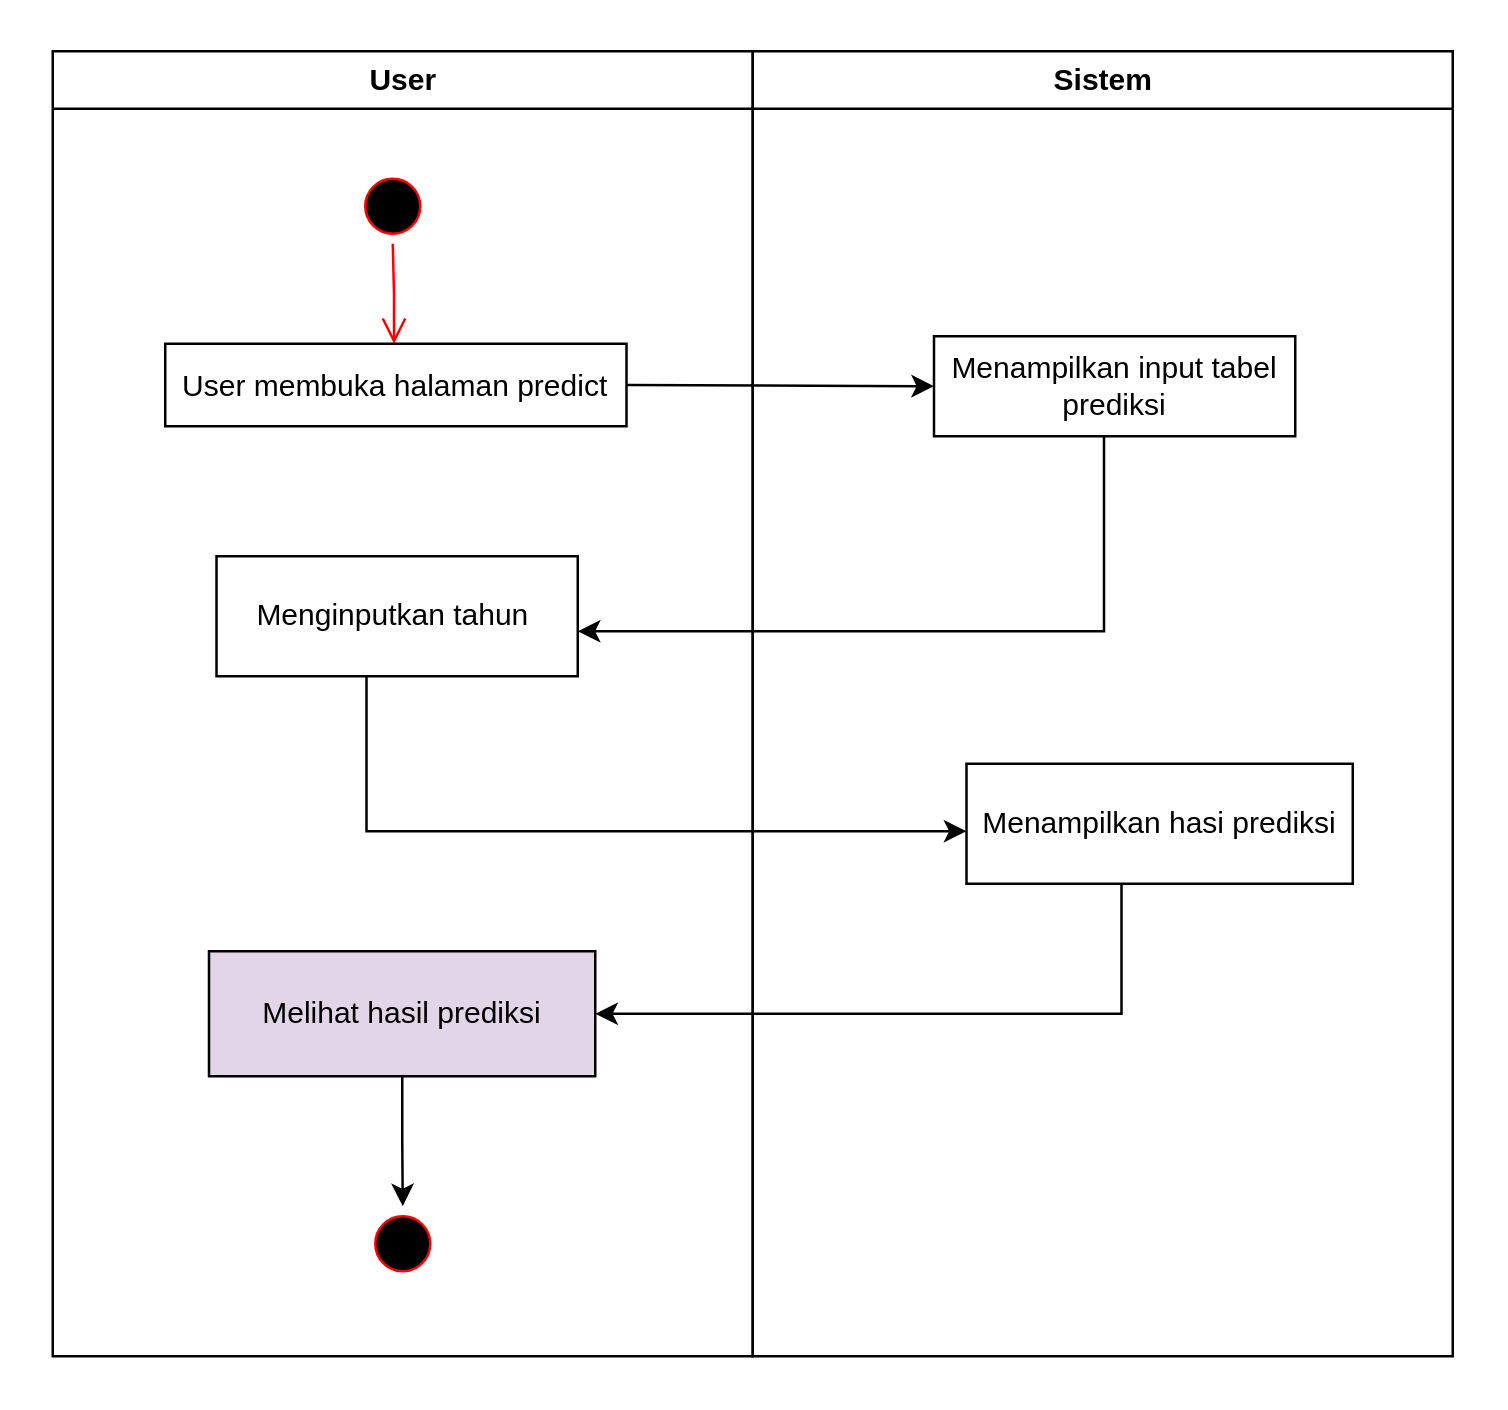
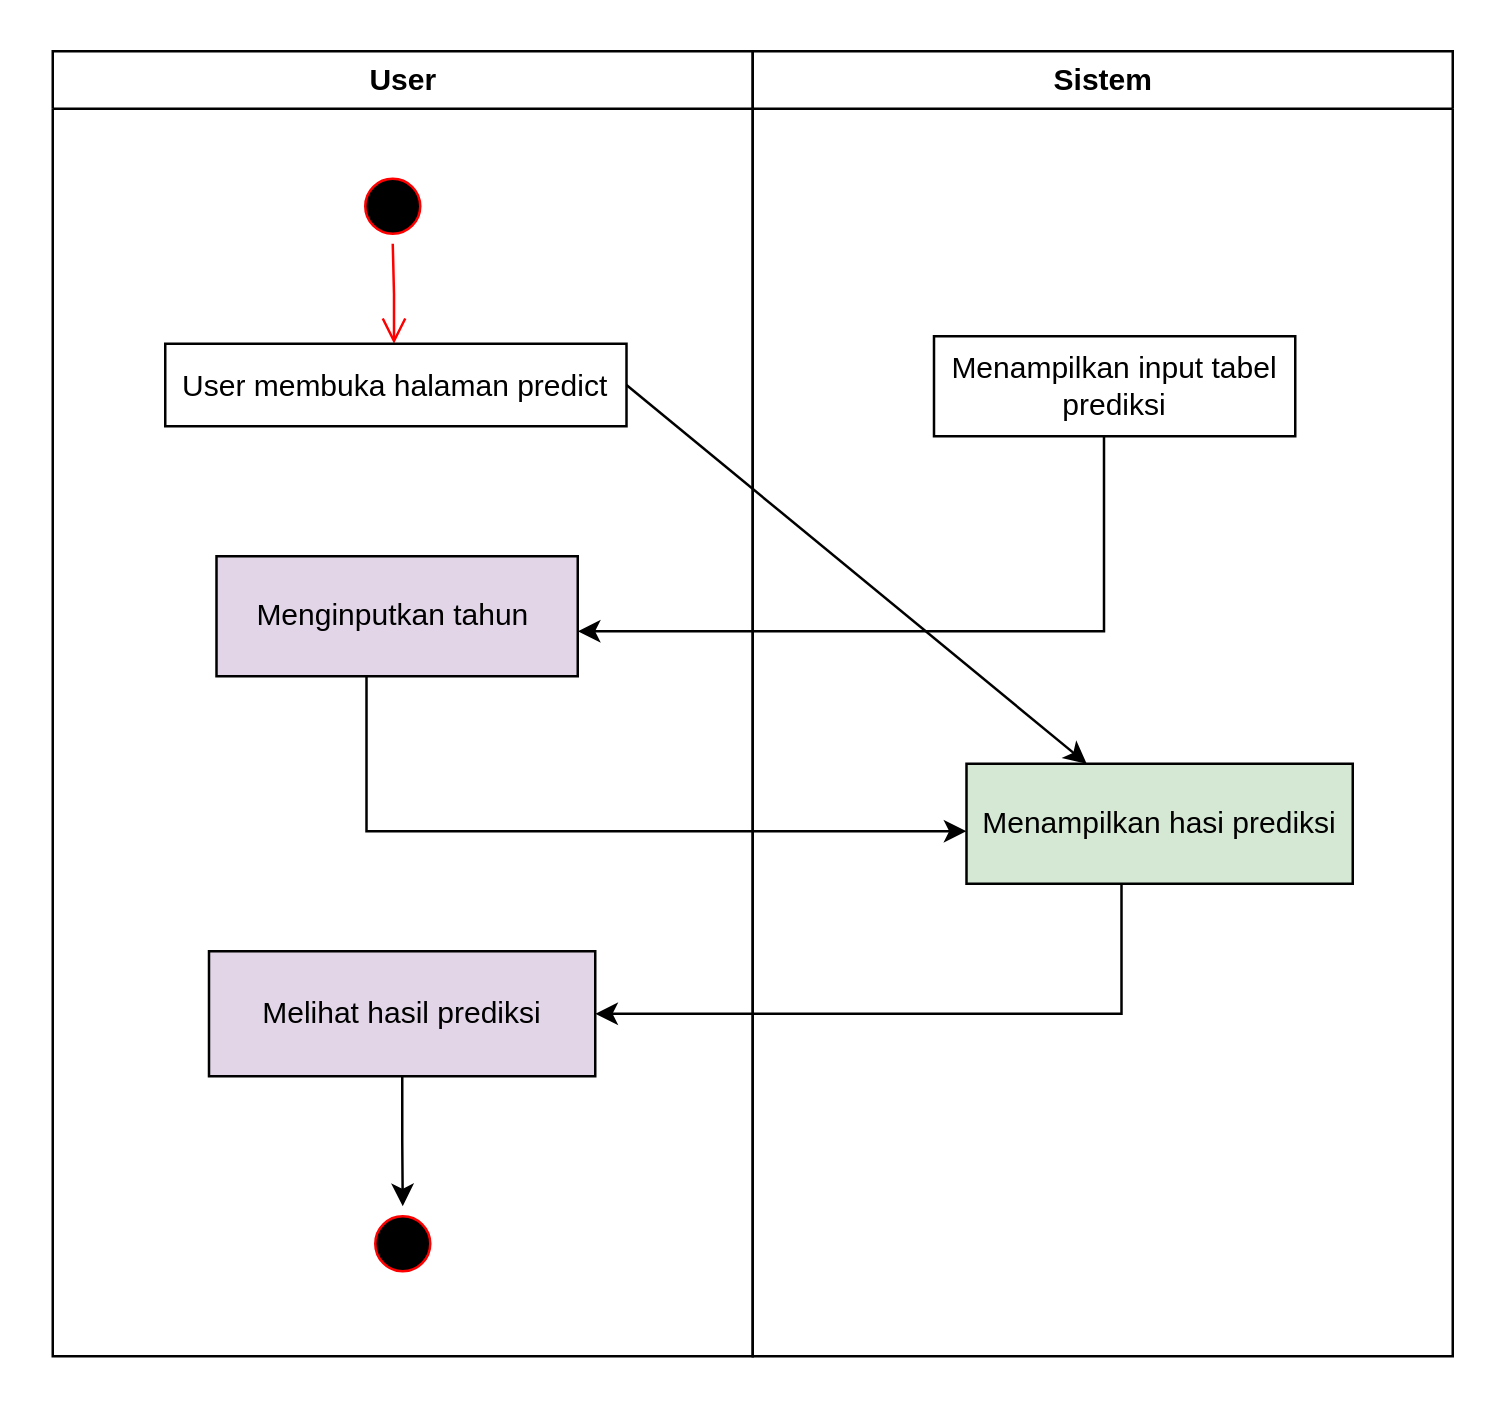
(837, 386) -> (838, 559)
(397, 616) -> (397, 616)
(1159, 824) -> (1159, 824)
